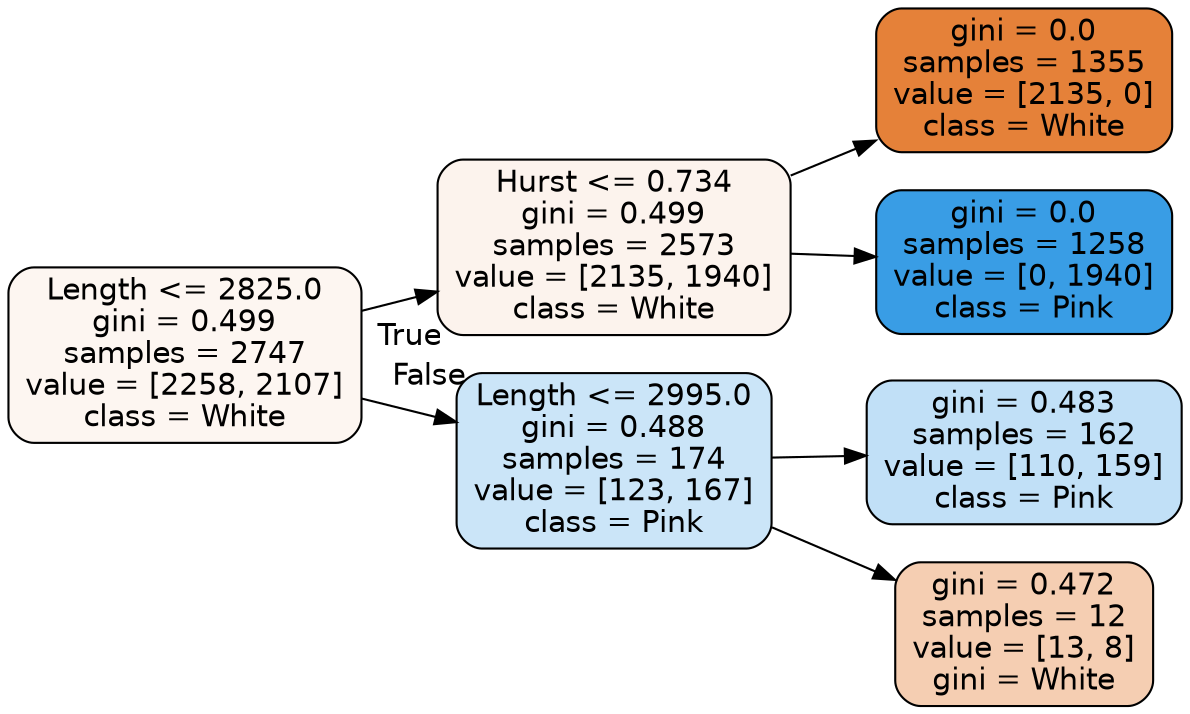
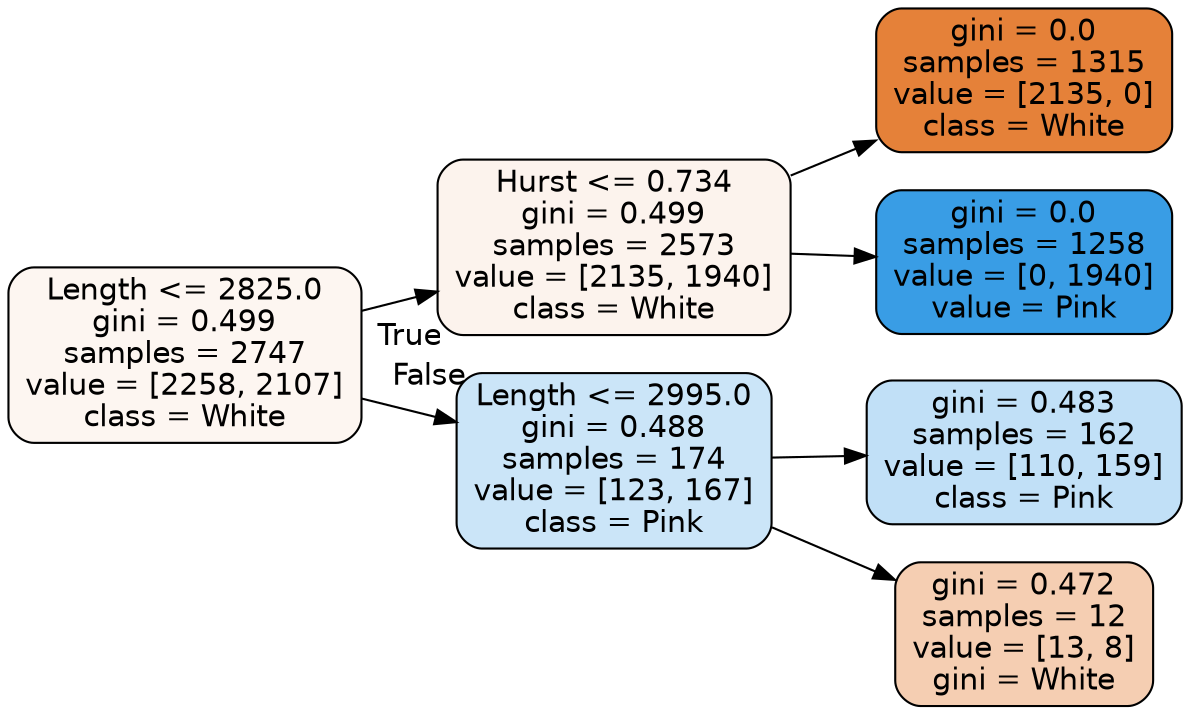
(1024, 80) -> (1024, 80)
(1024, 262) -> (1024, 262)
